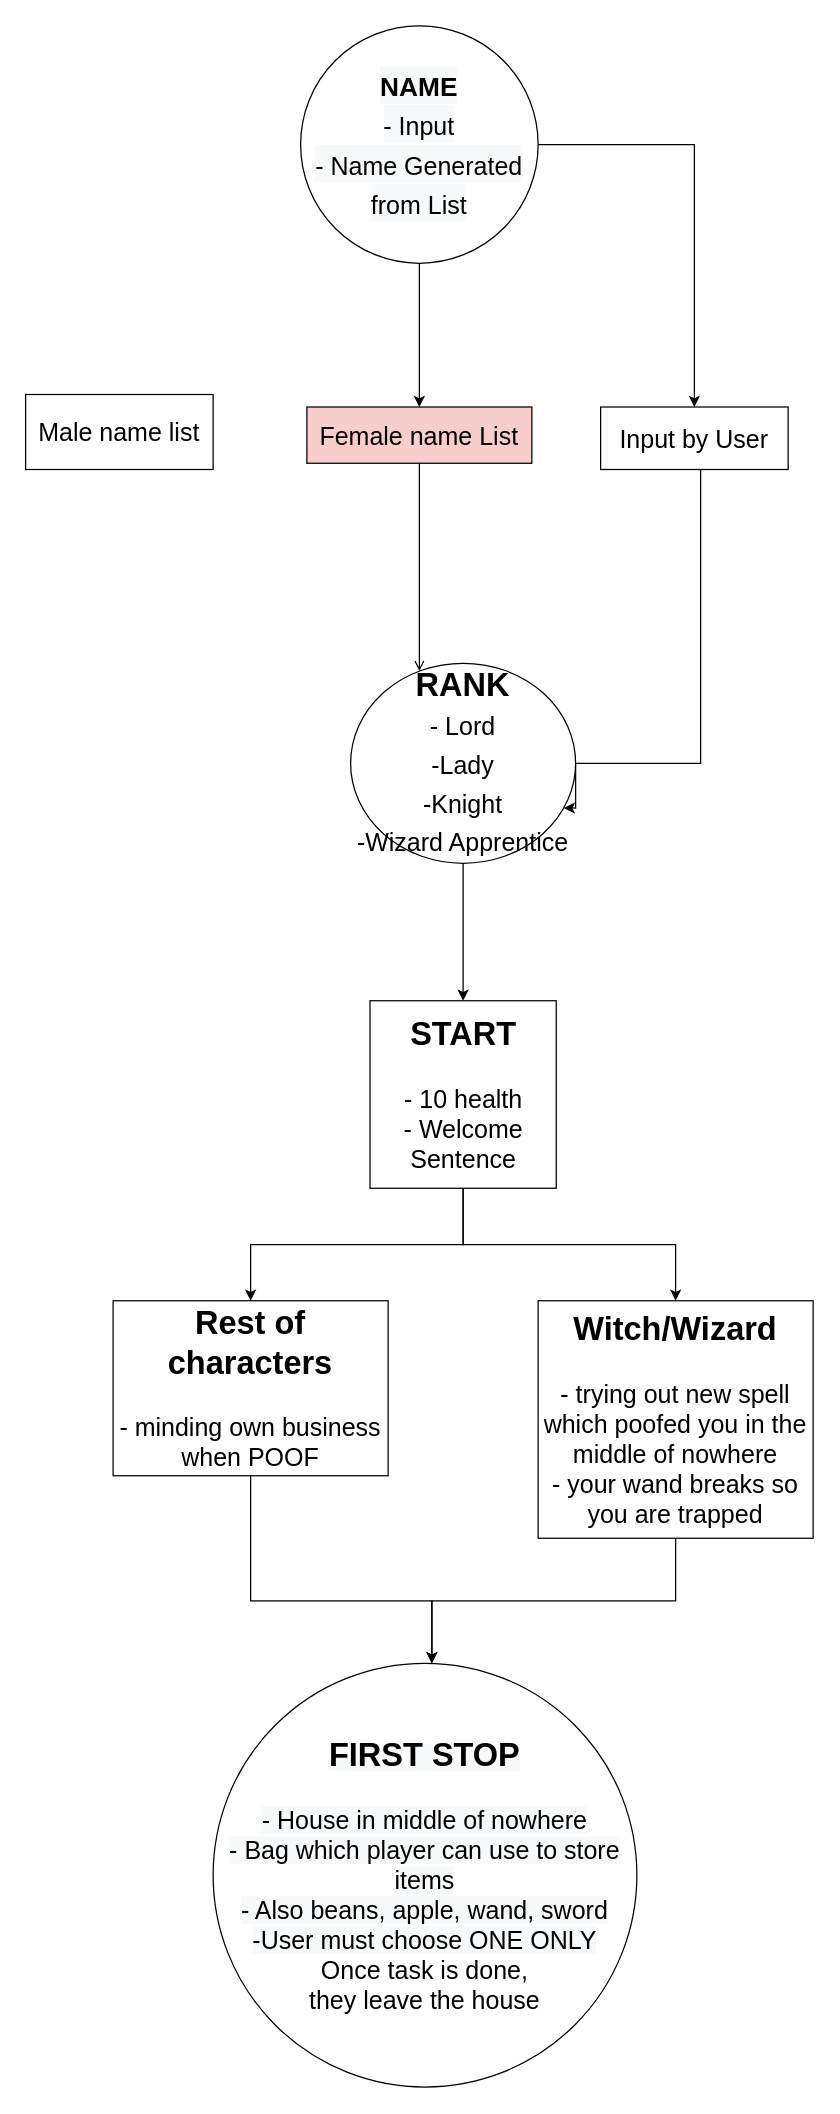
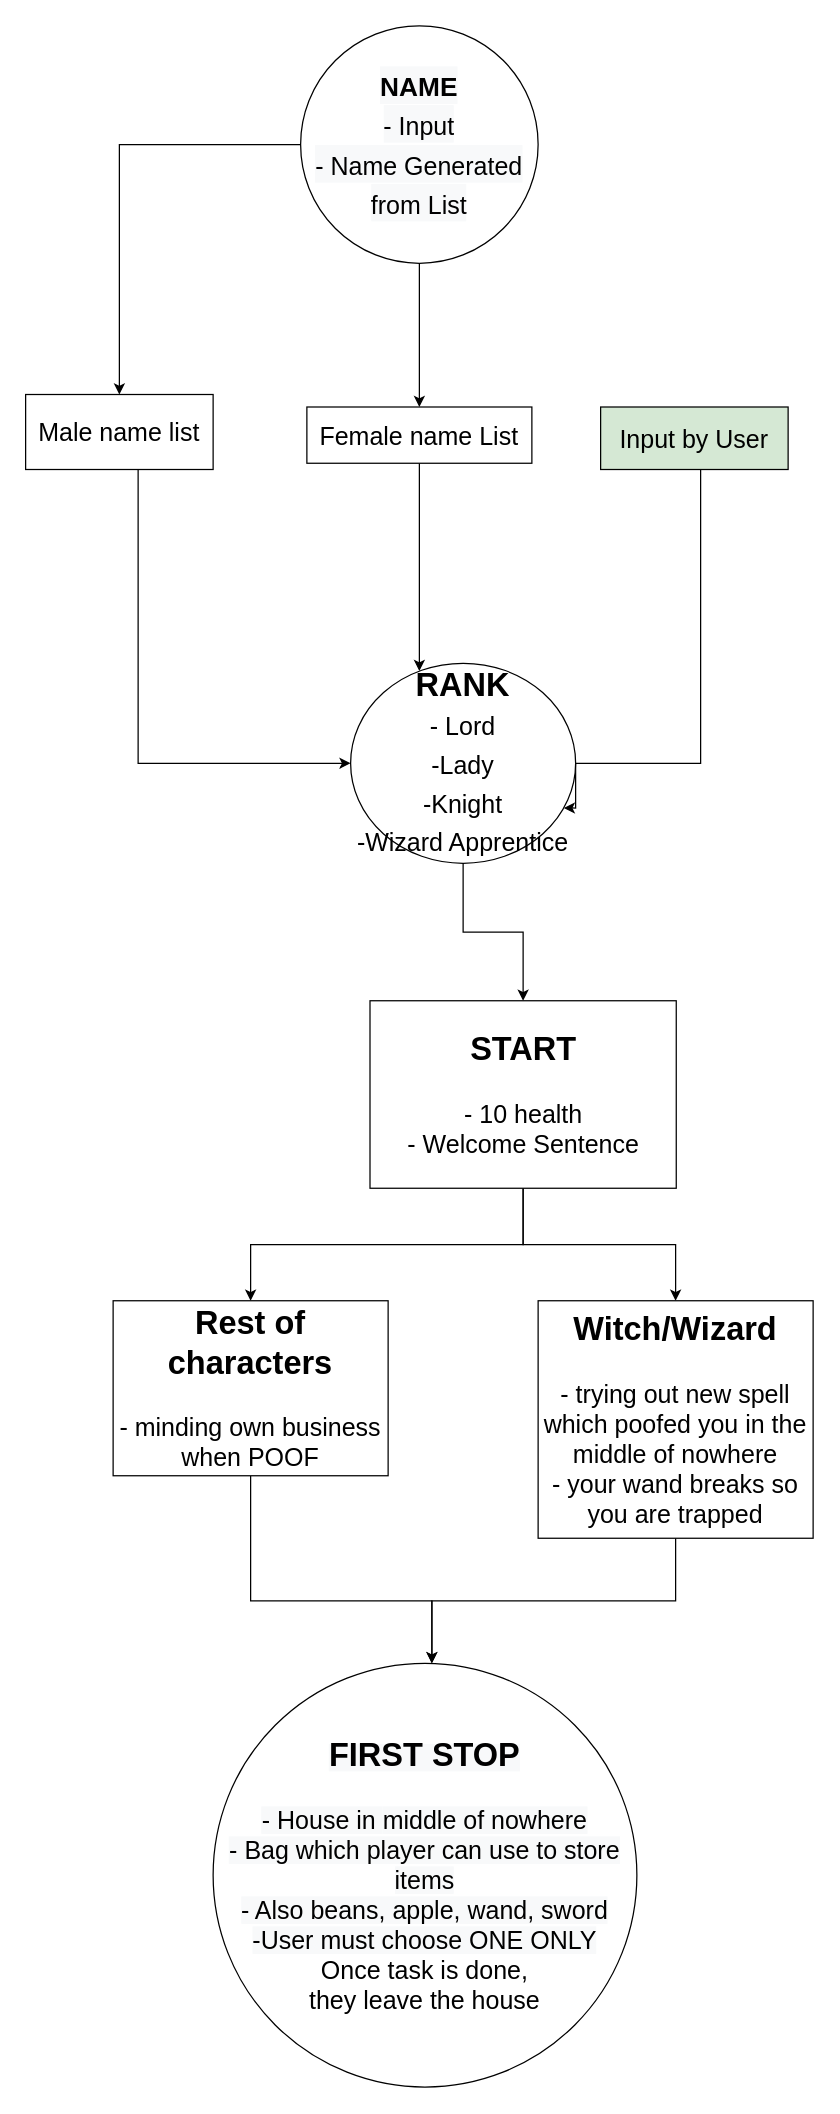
none -> (119, 174)
(694, 193) -> none
(419, 435) -> (419, 435)
(694, 438) -> (694, 438)
(419, 663) -> (419, 661)
none -> (138, 718)
(463, 1094) -> (523, 1094)
